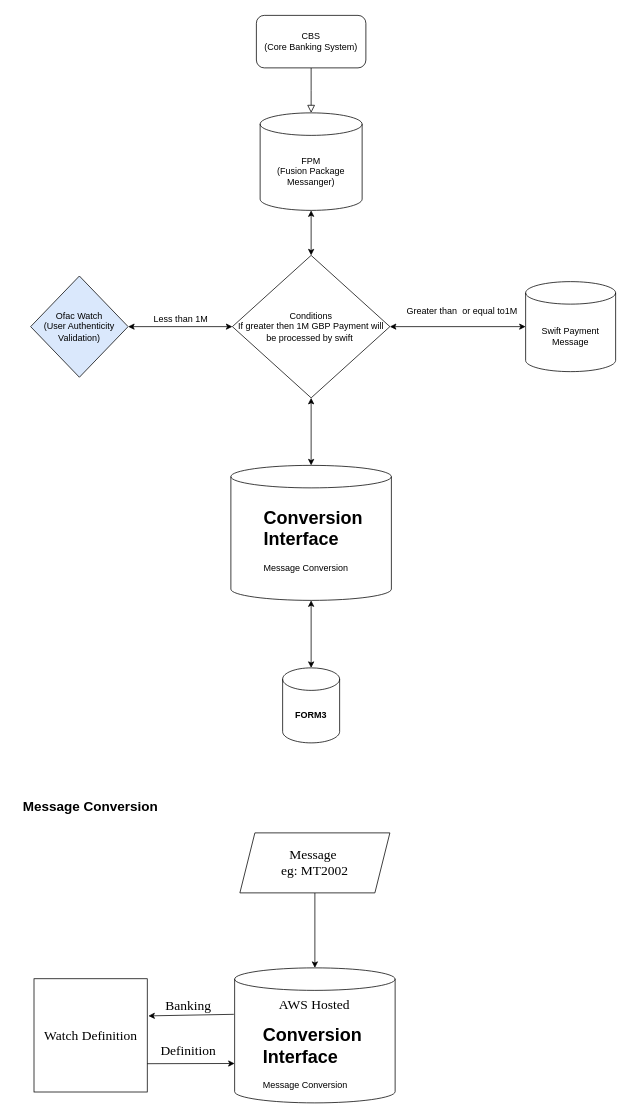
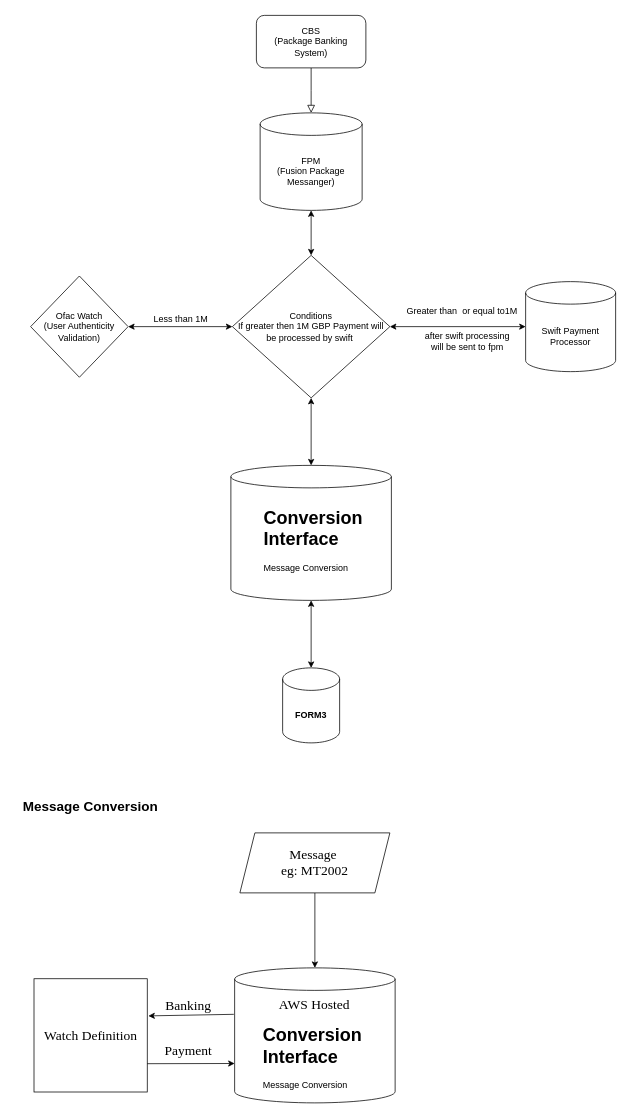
(311, 42) -> (311, 42)
(79, 327) -> (79, 327)
(570, 336) -> (570, 336)
none -> (467, 342)
(188, 1050) -> (188, 1050)
